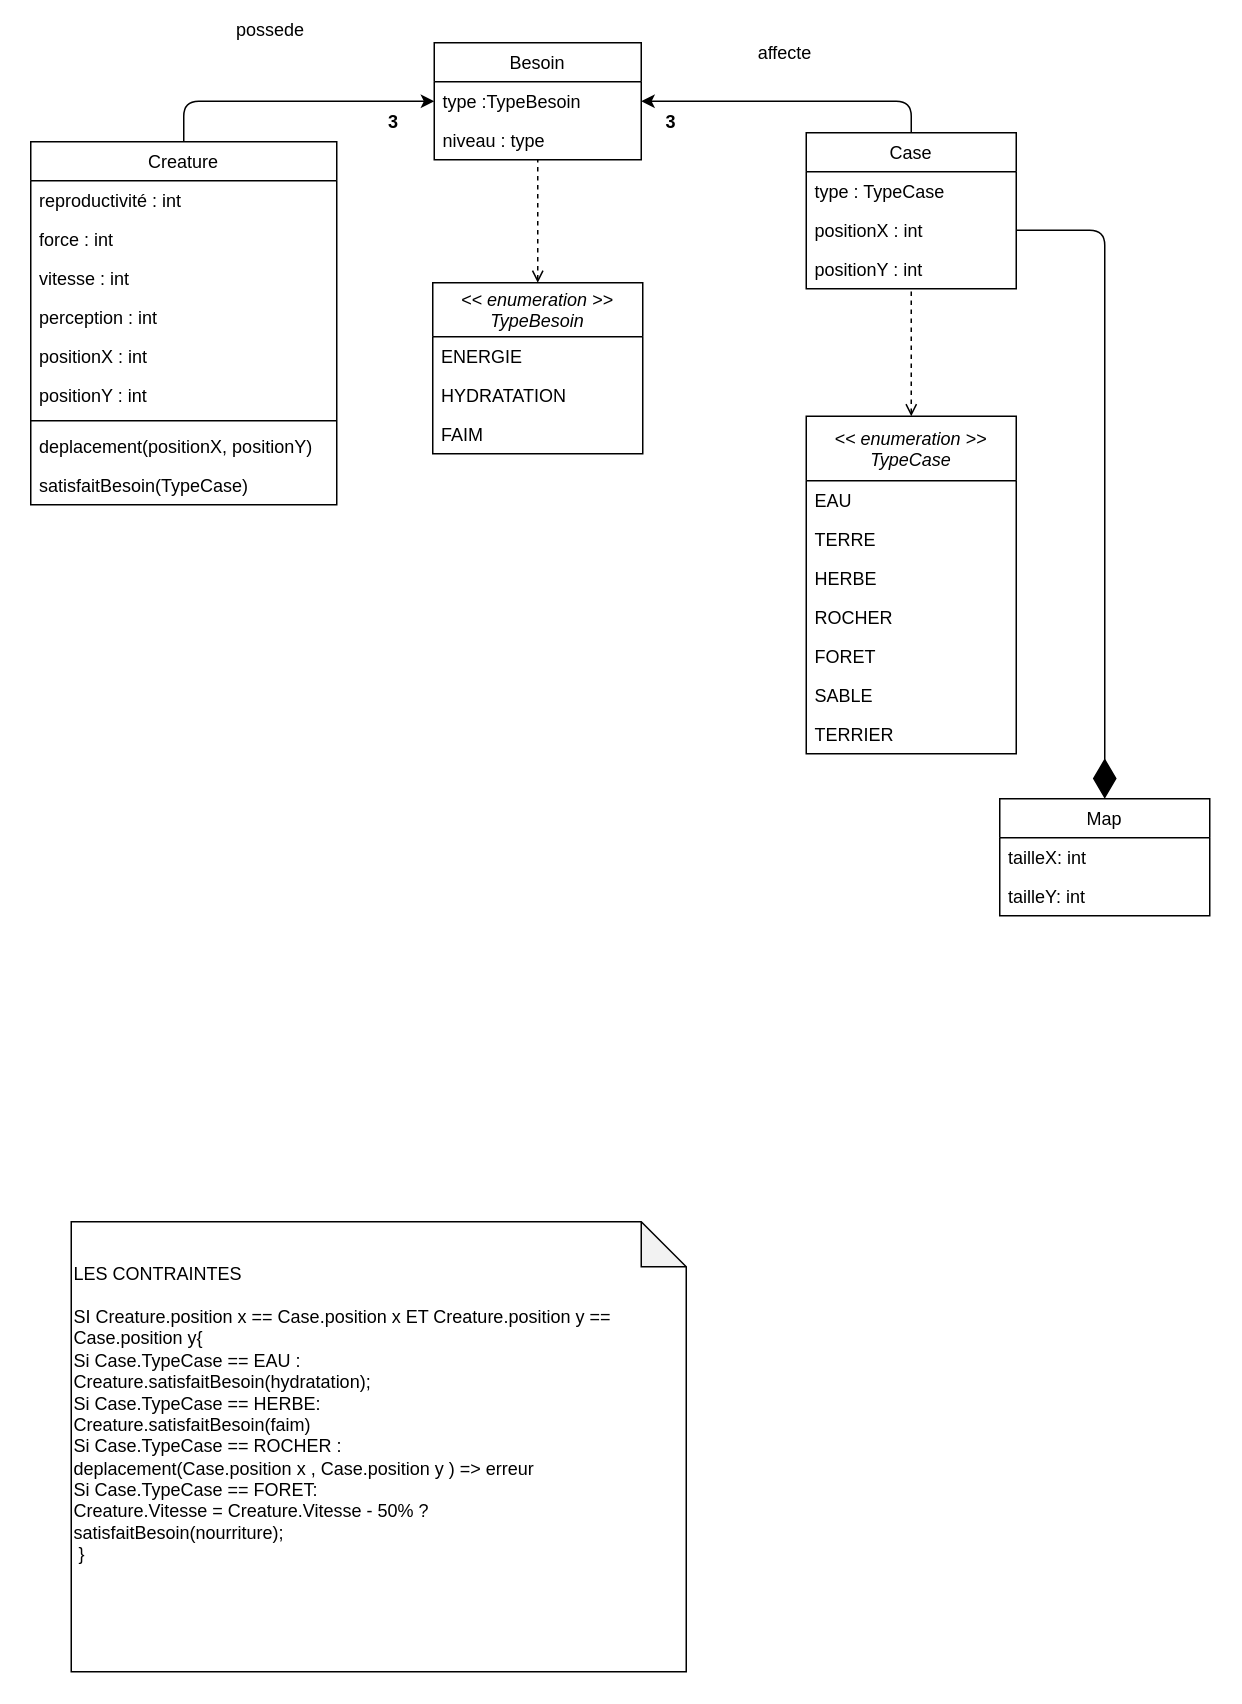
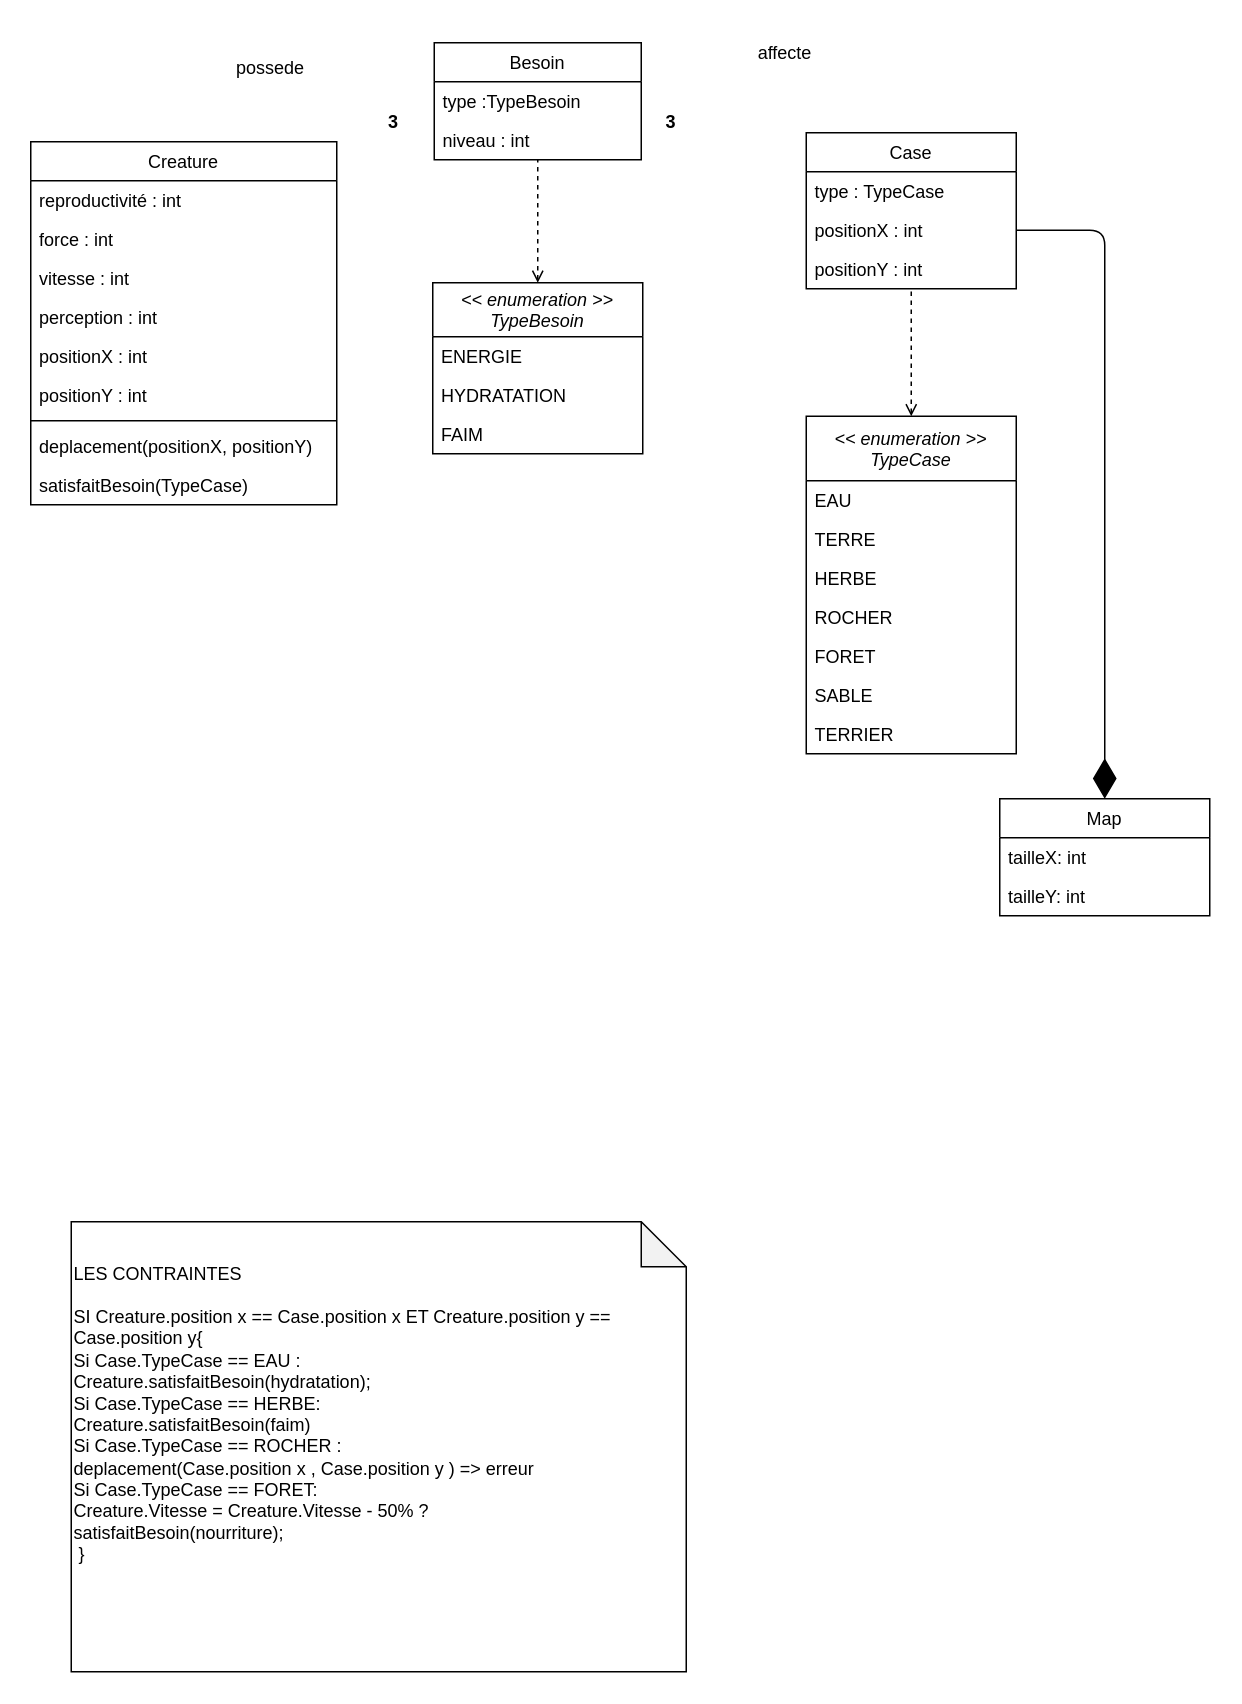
(271, 31) -> (271, 68)
(291, 101) -> none
(790, 101) -> none
(499, 141) -> (491, 141)
